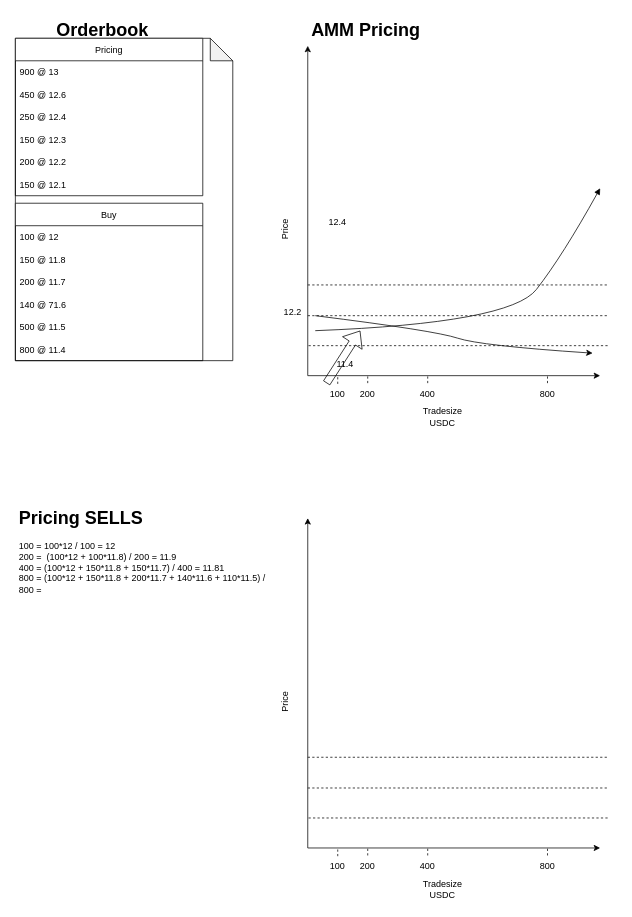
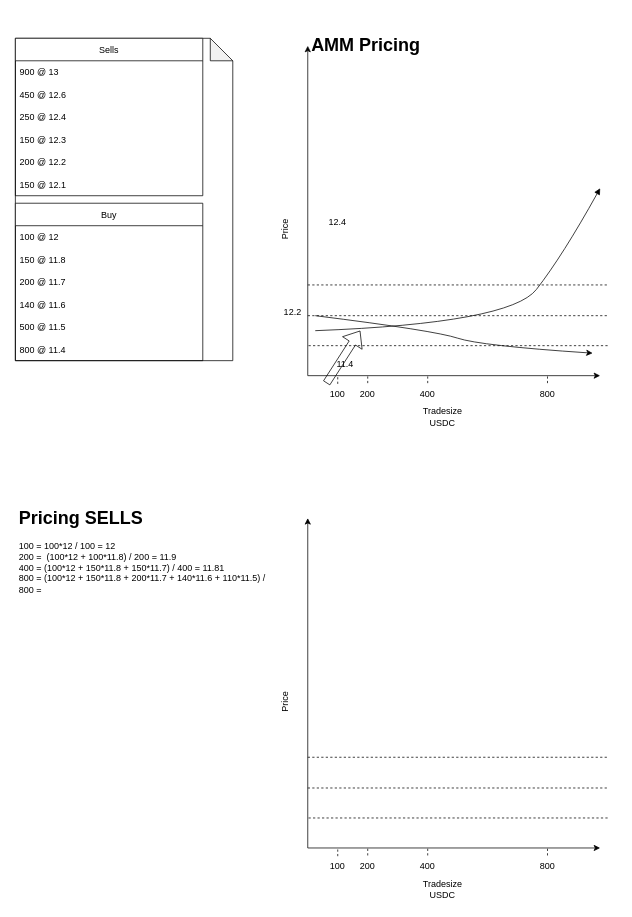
(124, 27) -> none
(379, 30) -> (379, 45)
(109, 50) -> (109, 50)
(41, 305) -> (41, 305)
